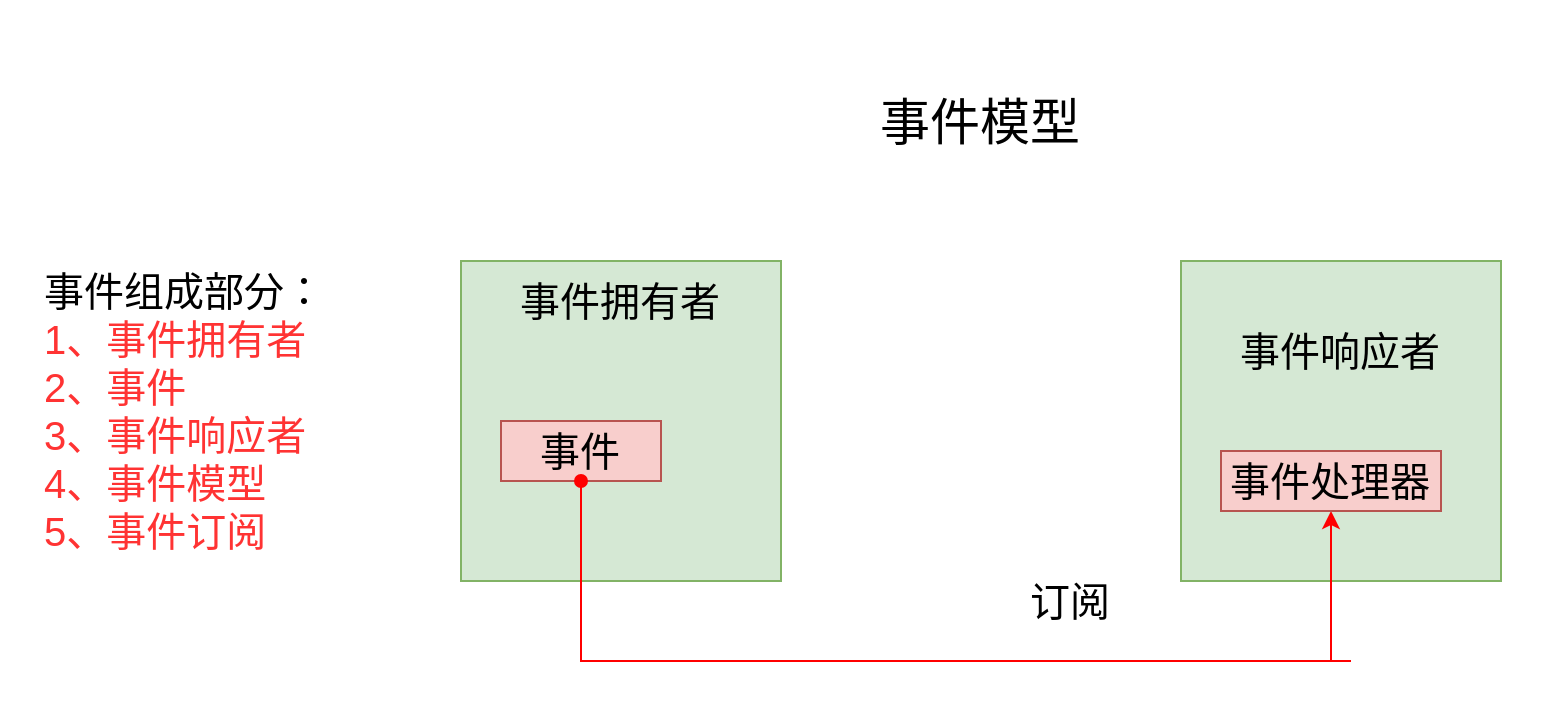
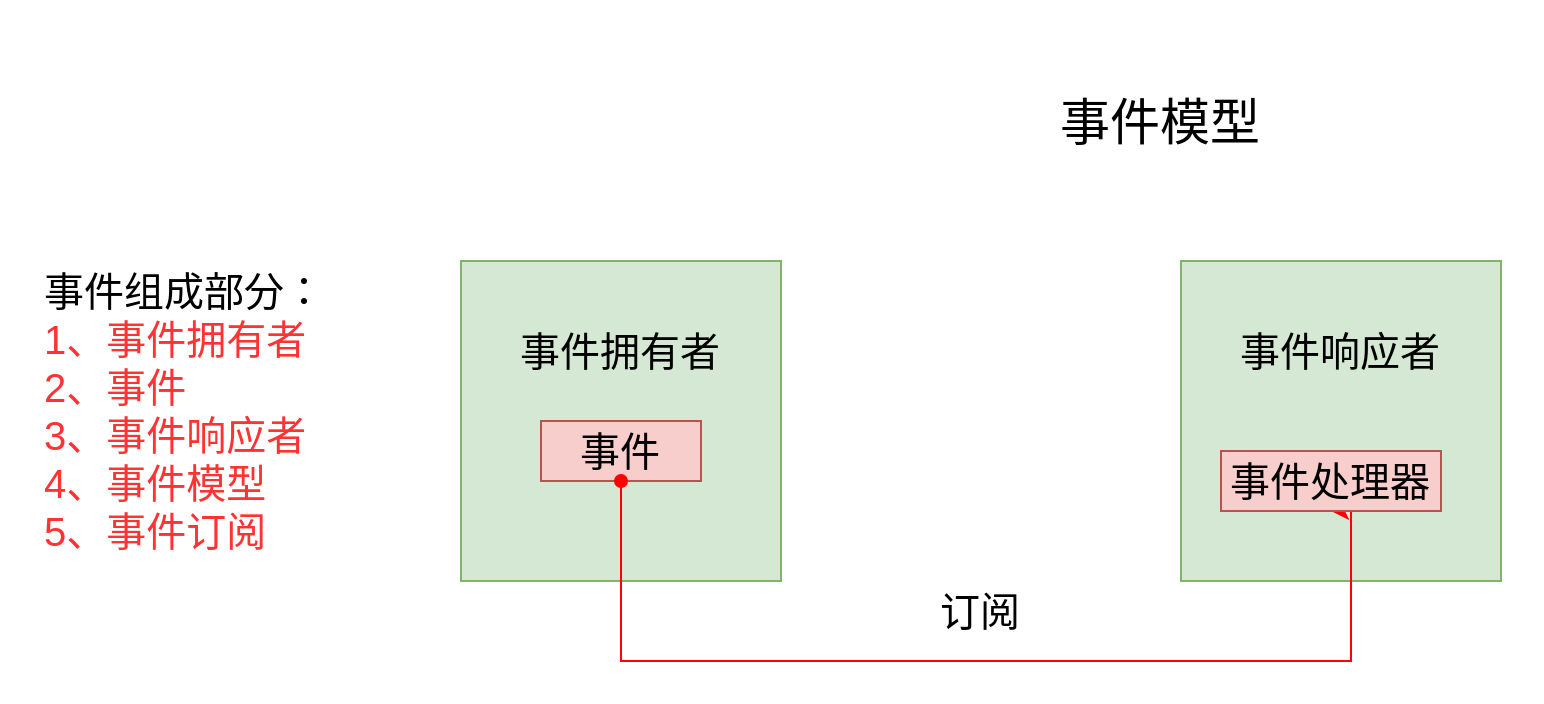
(981, 121) -> (1161, 121)
(621, 301) -> (621, 351)
(581, 451) -> (621, 451)
(1071, 601) -> (981, 611)
